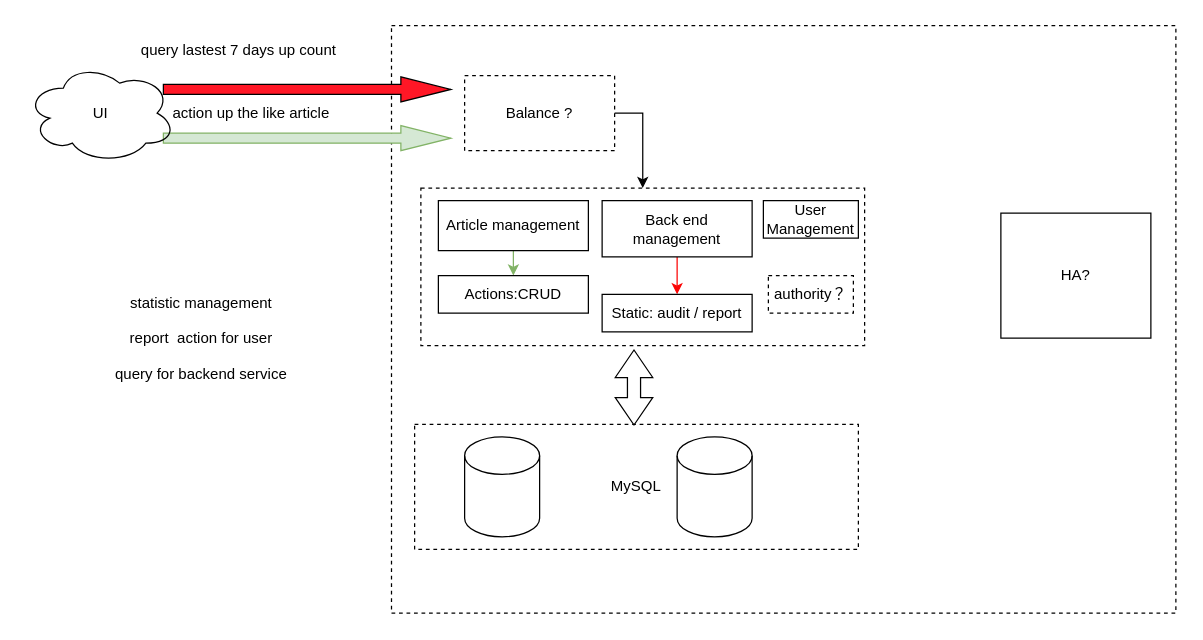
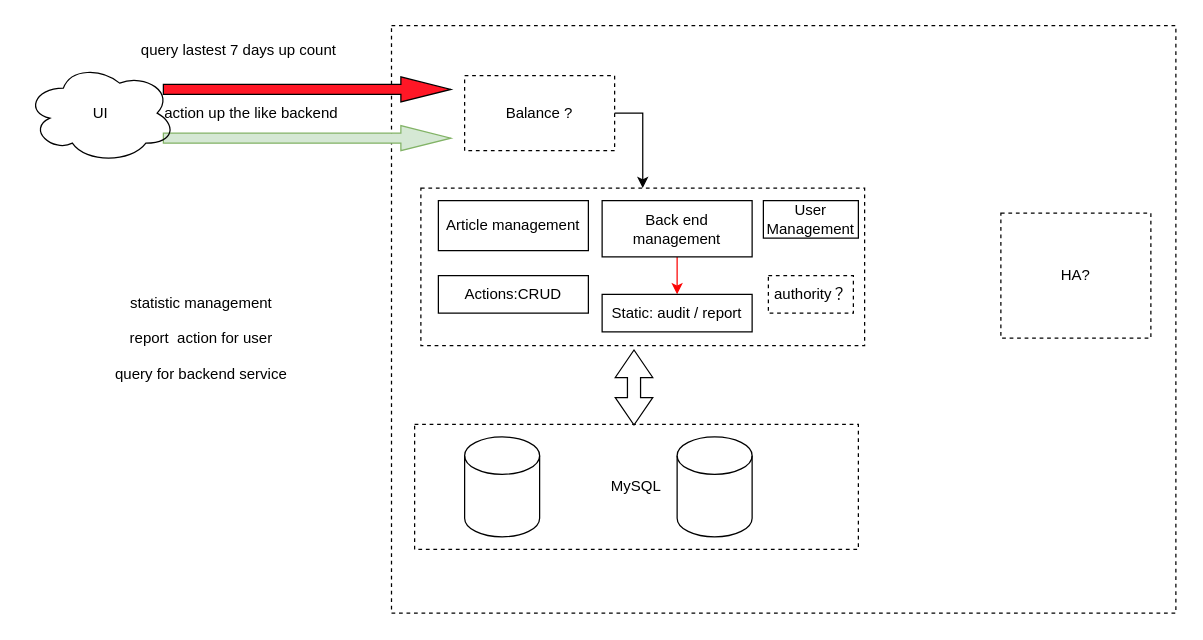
(251, 113) -> (251, 113)
(513, 259) -> none
(1076, 276) -> (1076, 276)
